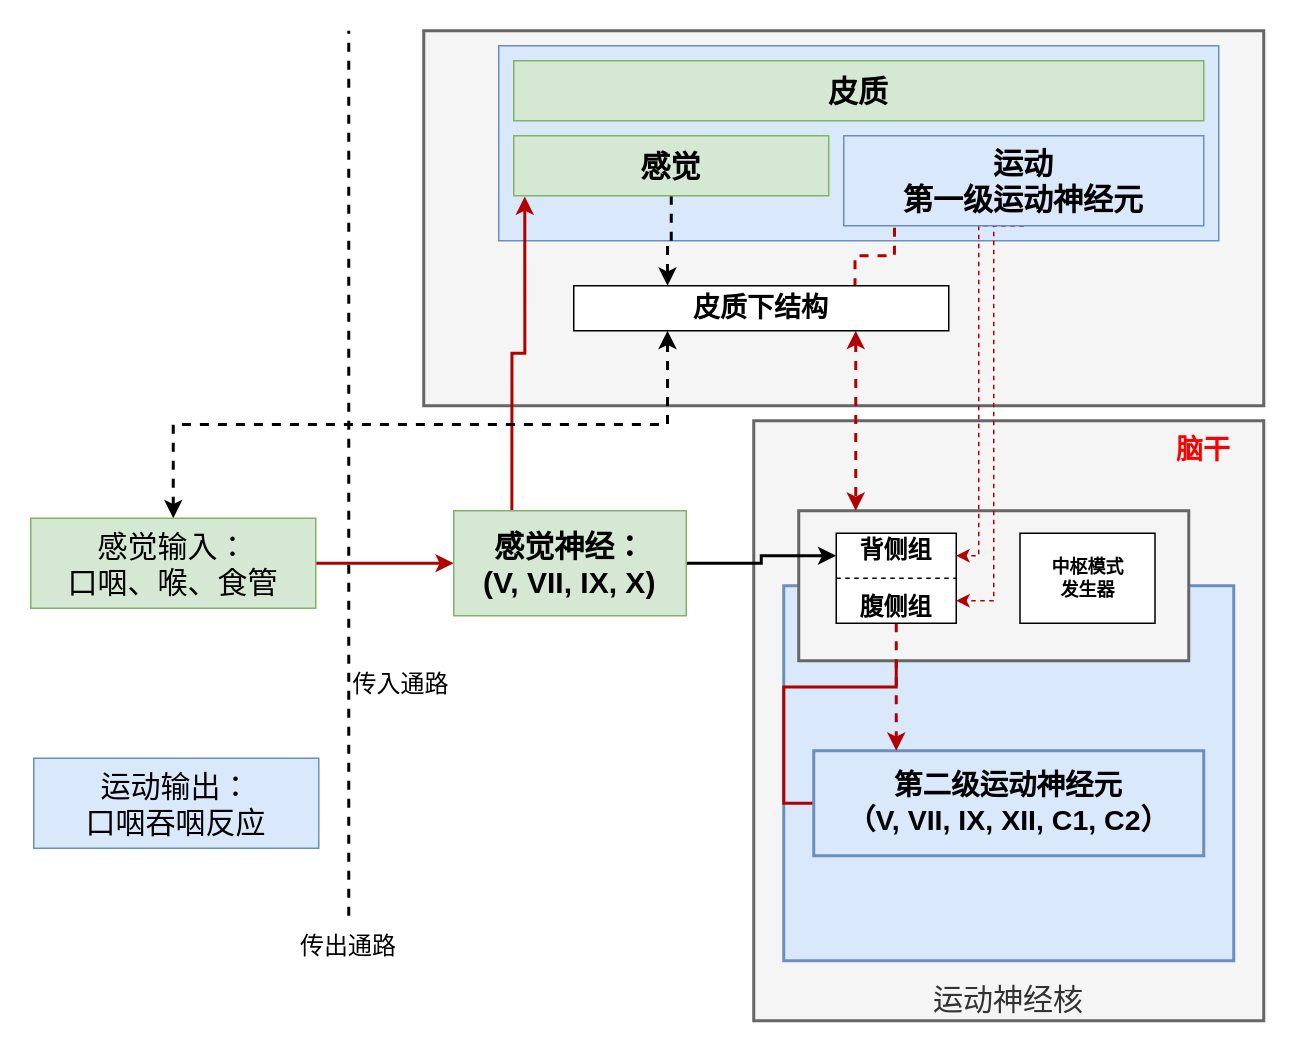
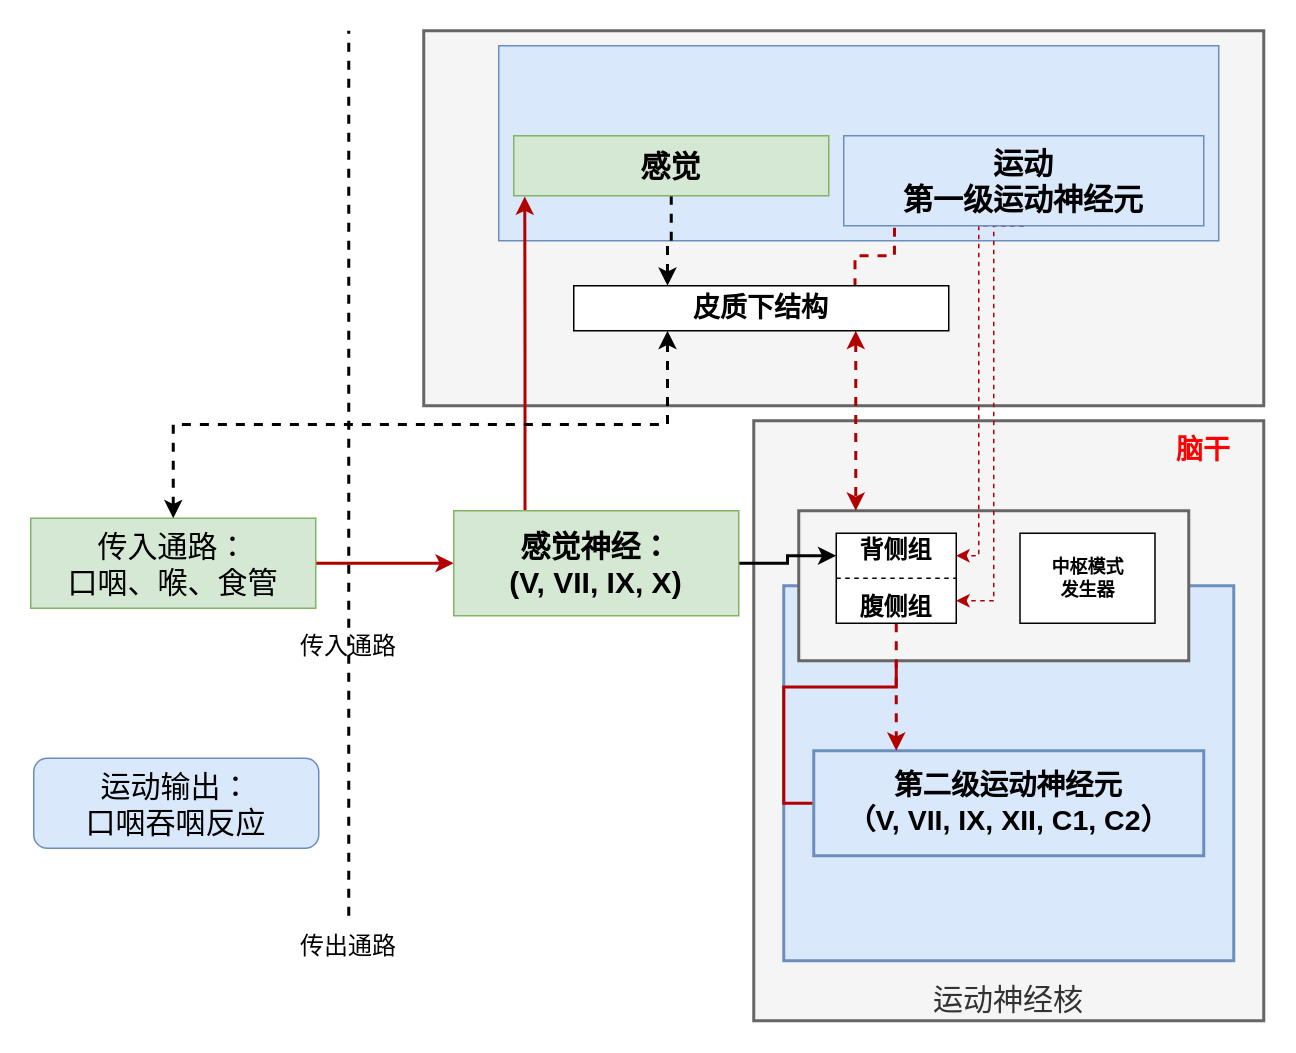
(859, 91) -> none
(173, 563) -> (173, 563)
(570, 563) -> (596, 563)
(401, 683) -> (349, 646)
(176, 803) -> (176, 803)
